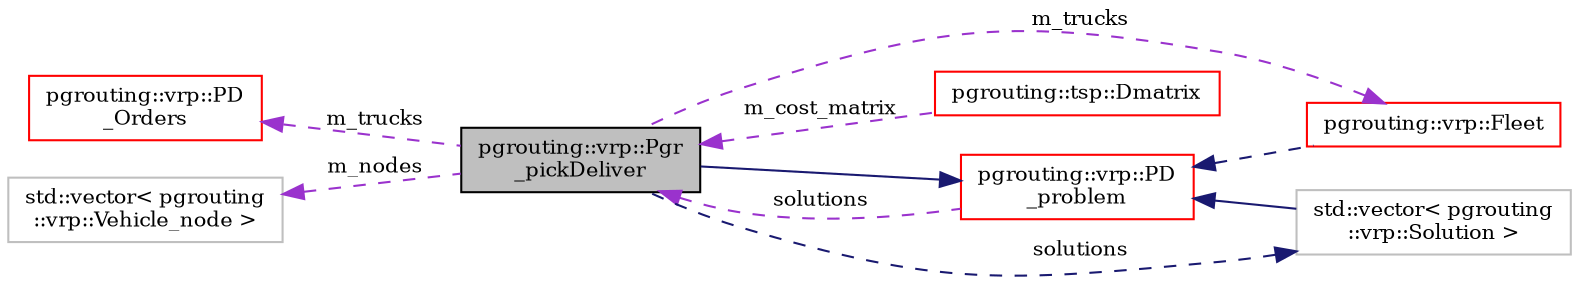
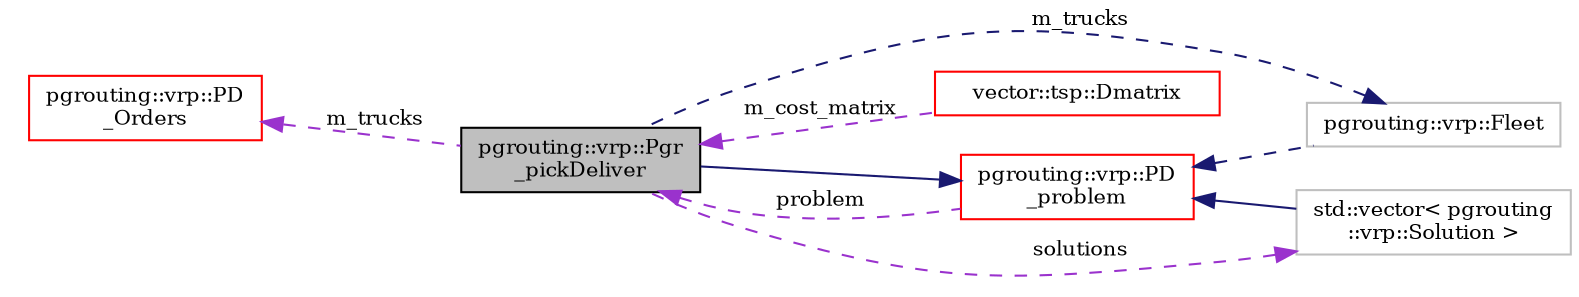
(1000, 32) -> (1000, 32)
(1077, 94) -> (1077, 94)
(1434, 125) -> (1434, 125)
(818, 201) -> (818, 201)
(145, 210) -> none
(955, 273) -> (955, 273)
